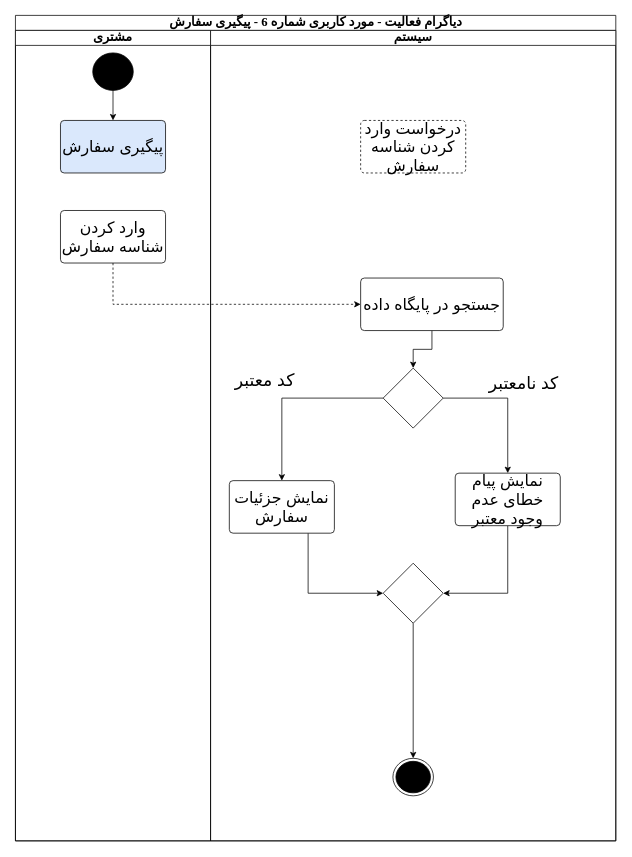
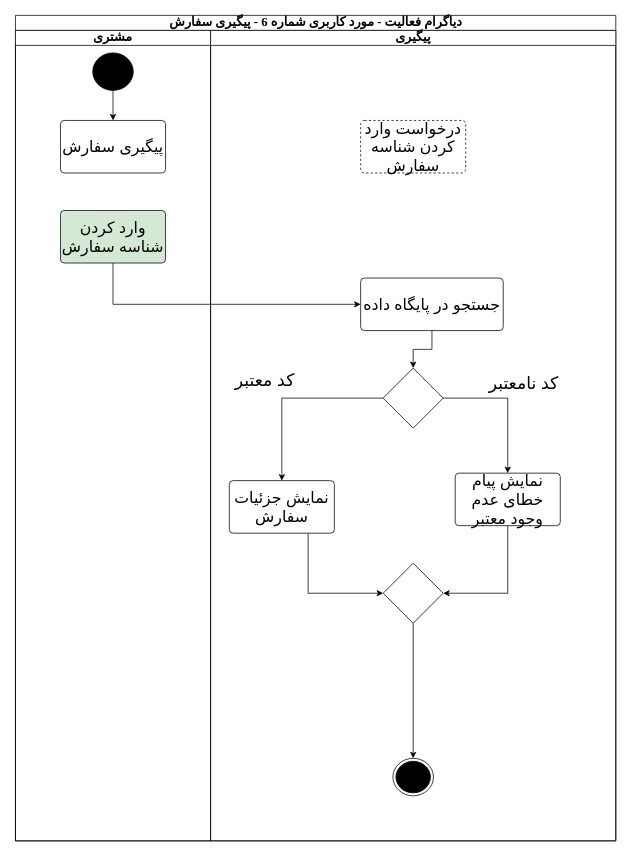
(413, 38) -> (413, 38)
(113, 147) -> (113, 147)
(113, 237) -> (113, 237)
(214, 304) -> (214, 304)
